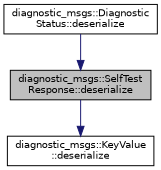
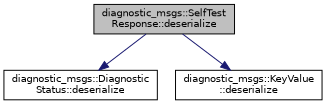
(81, 47) -> (126, 49)
